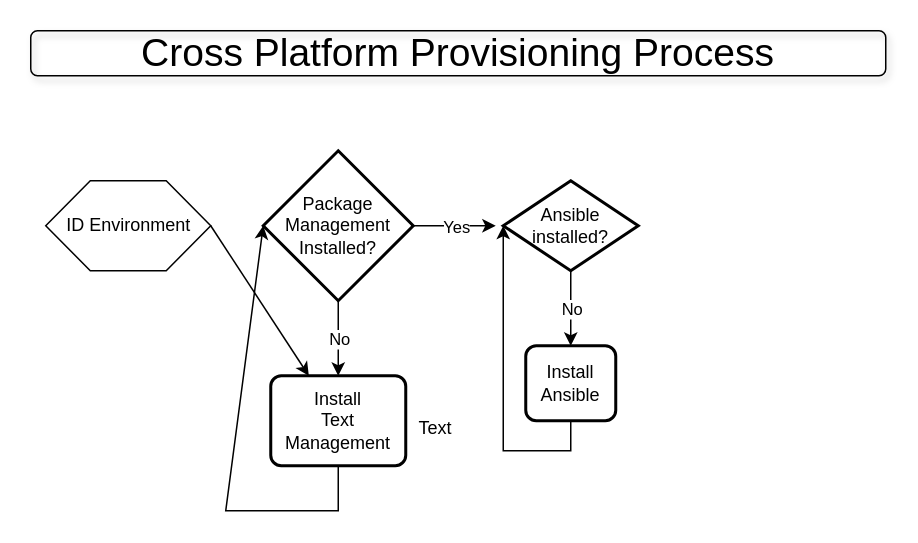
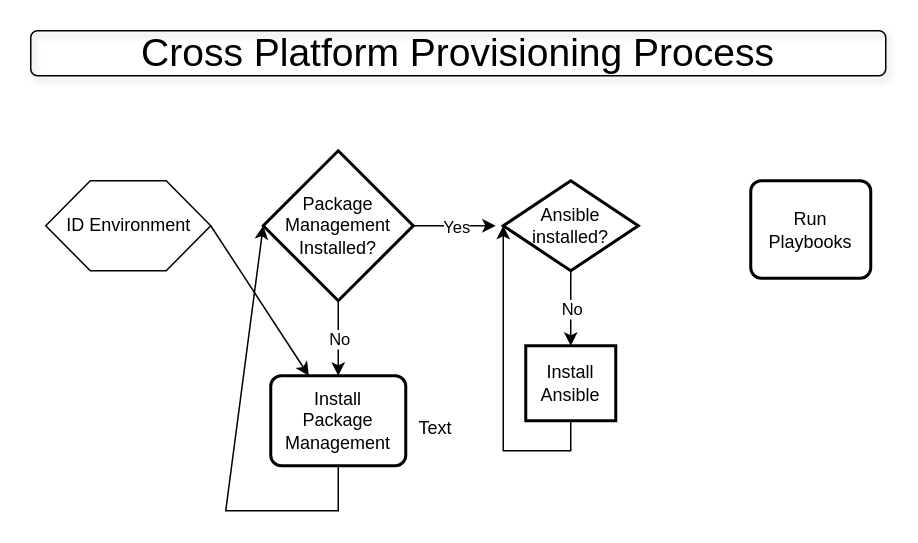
none -> (811, 230)
(571, 383) -> (571, 383)
(338, 421) -> (338, 421)
